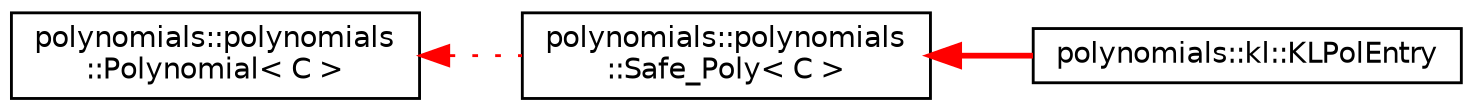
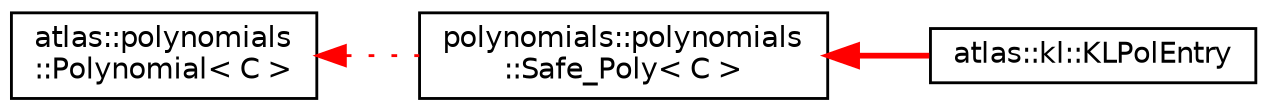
(215, 56) -> (164, 56)
(1247, 56) -> (1093, 56)
